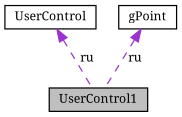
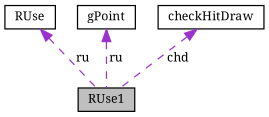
(50, 17) -> (30, 17)
none -> (211, 17)
(98, 100) -> (106, 100)
